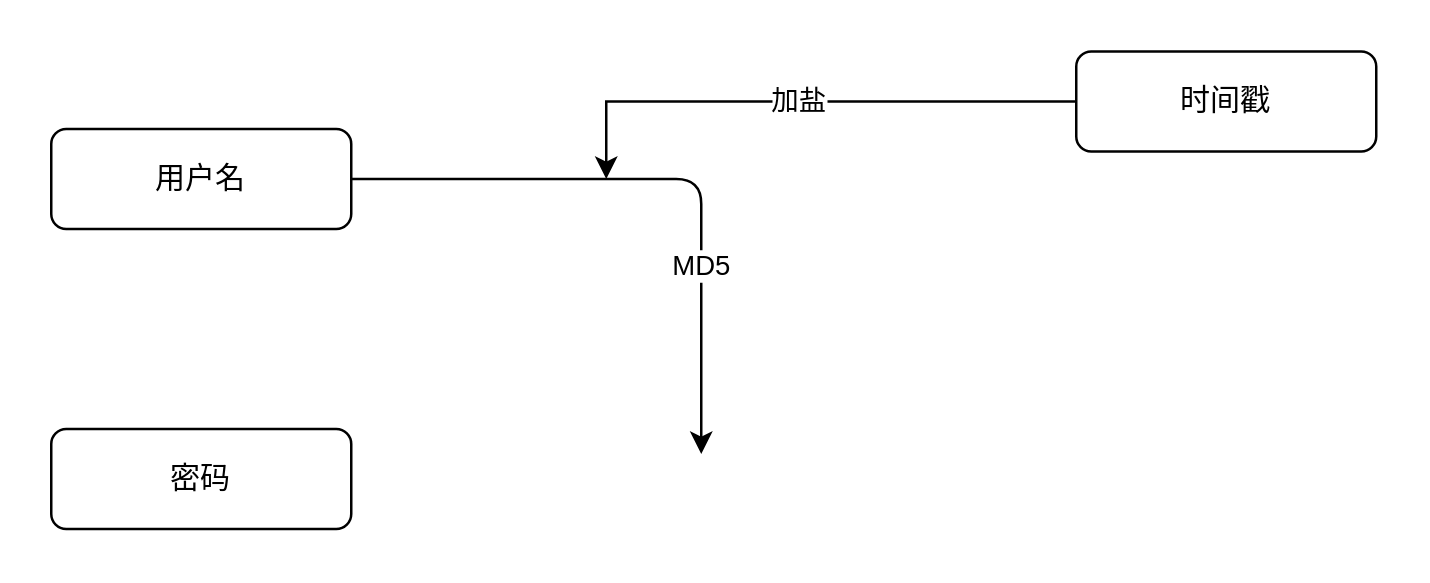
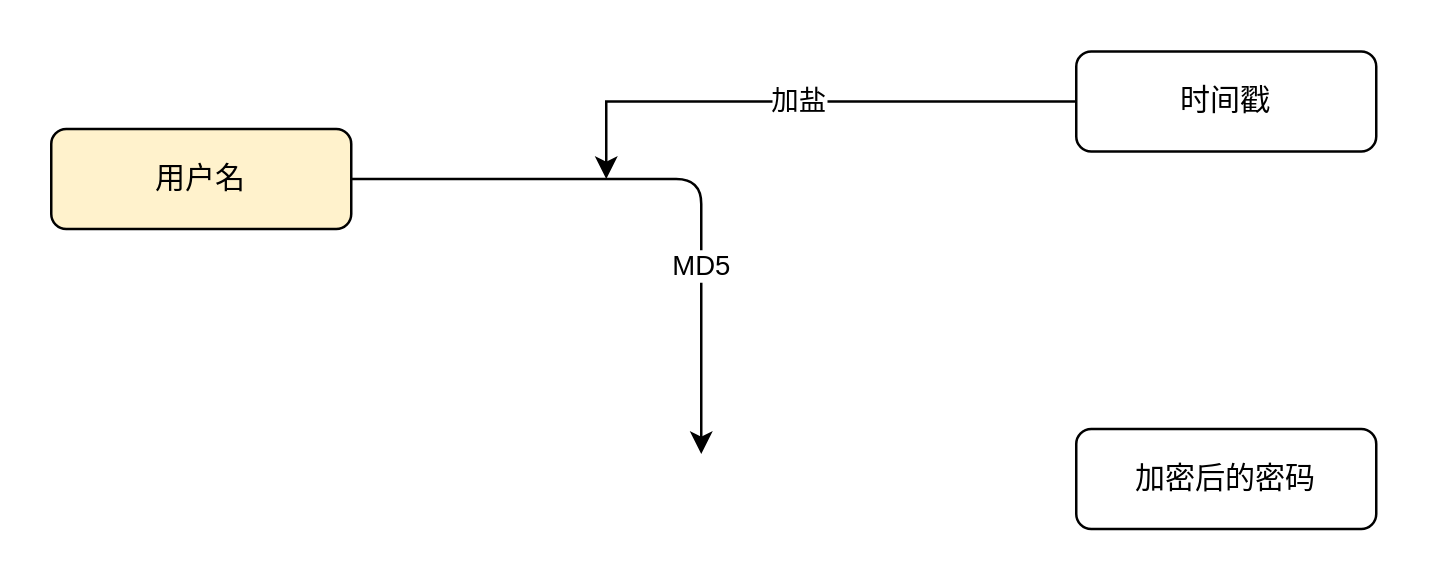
(201, 179) -> (201, 179)
(201, 479) -> none
none -> (1226, 479)
